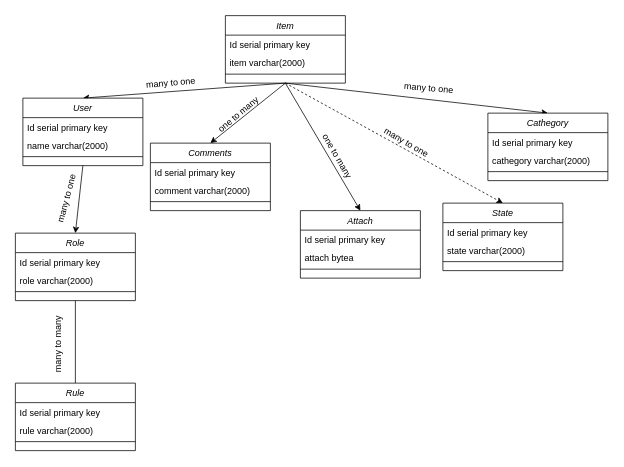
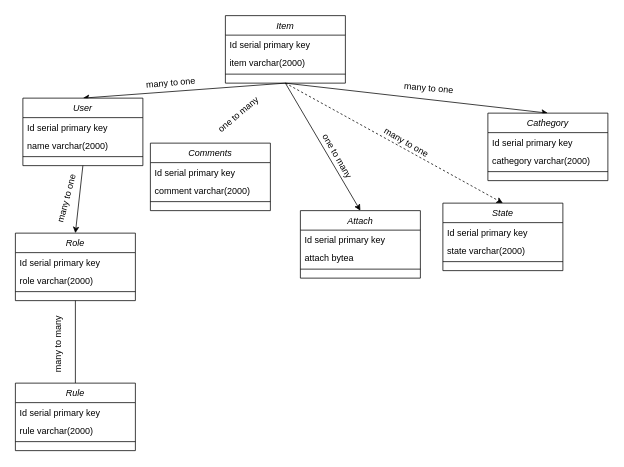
(249, 112) -> none
